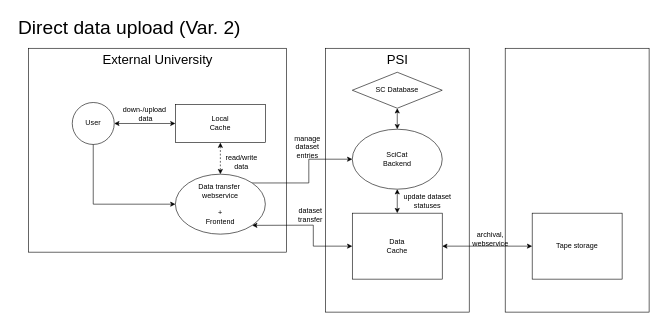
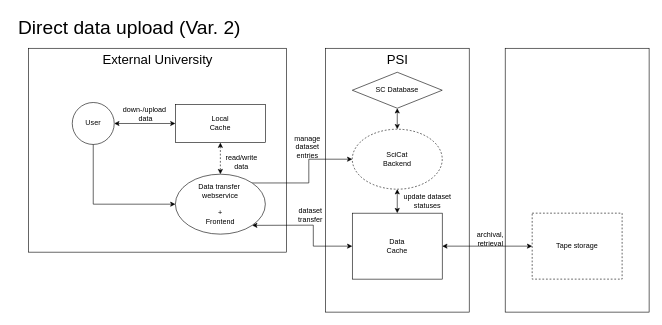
(398, 159) -> (398, 159)
(491, 240) -> (491, 240)
(578, 246) -> (578, 246)
